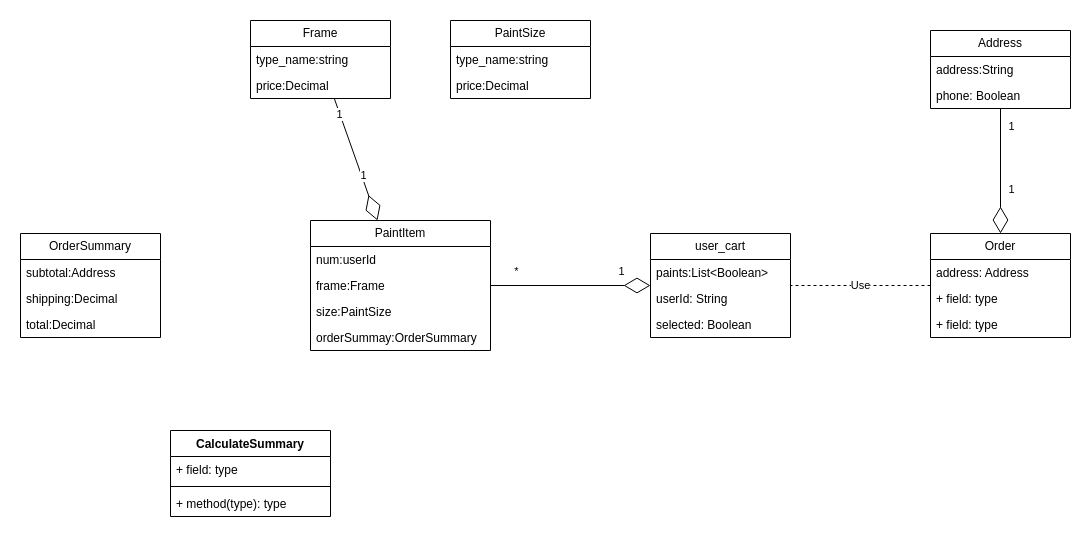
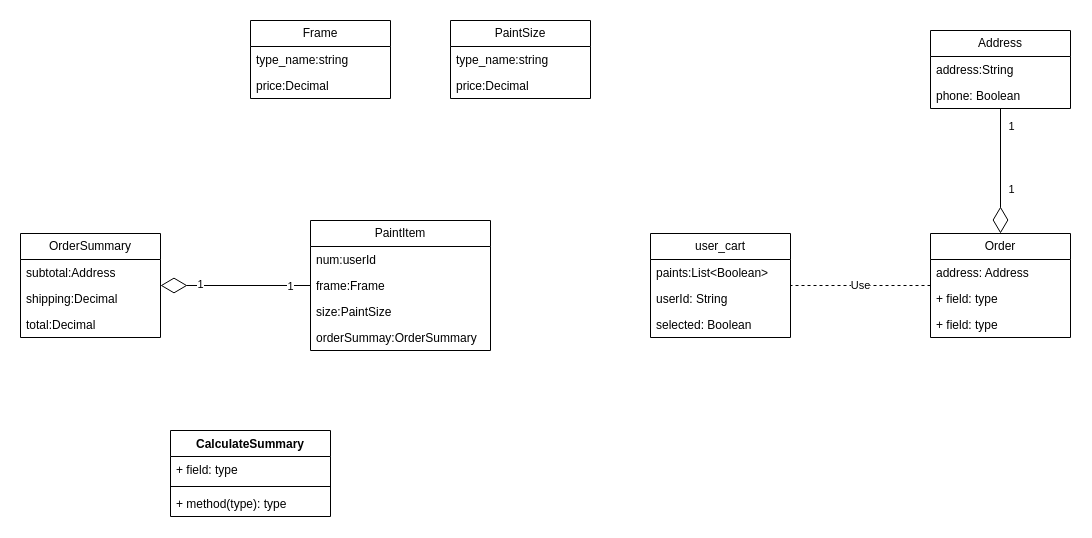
(351, 147) -> none
none -> (248, 286)
(558, 286) -> none
